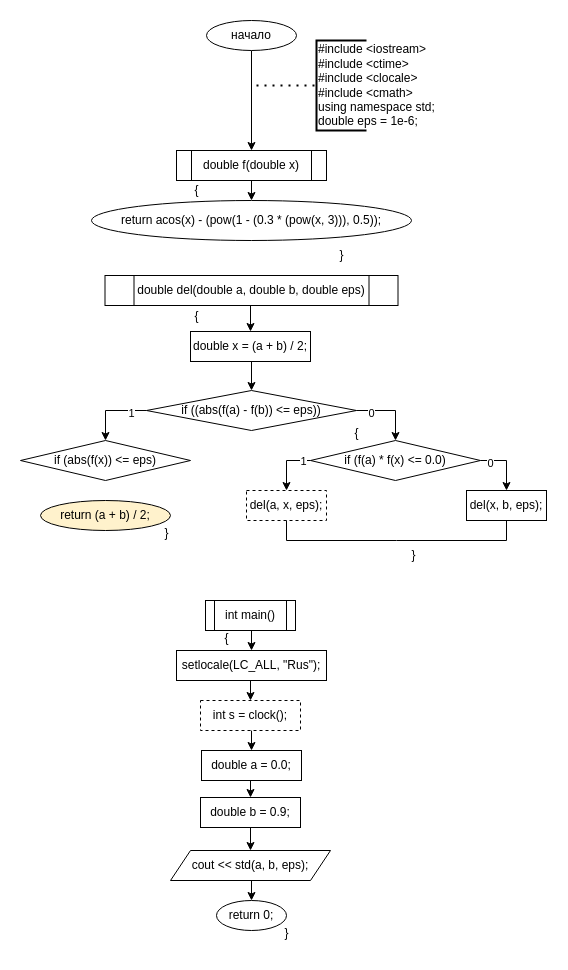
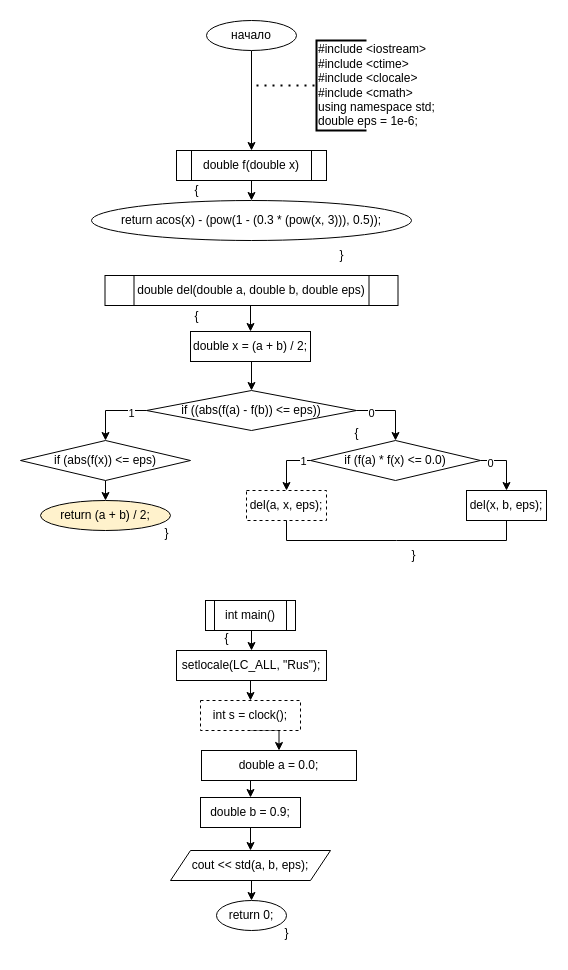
none -> (106, 487)
(252, 766) -> (279, 766)
